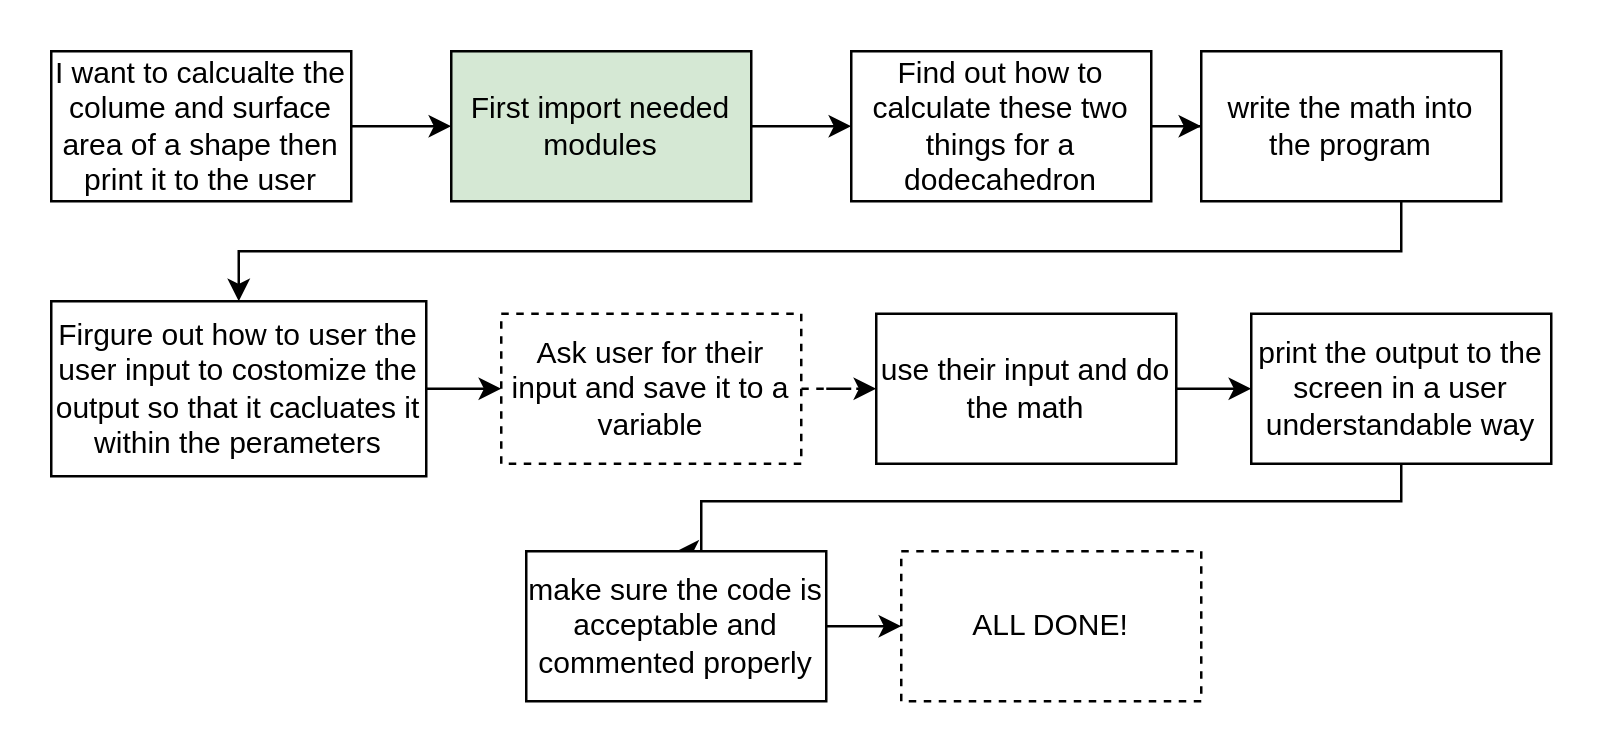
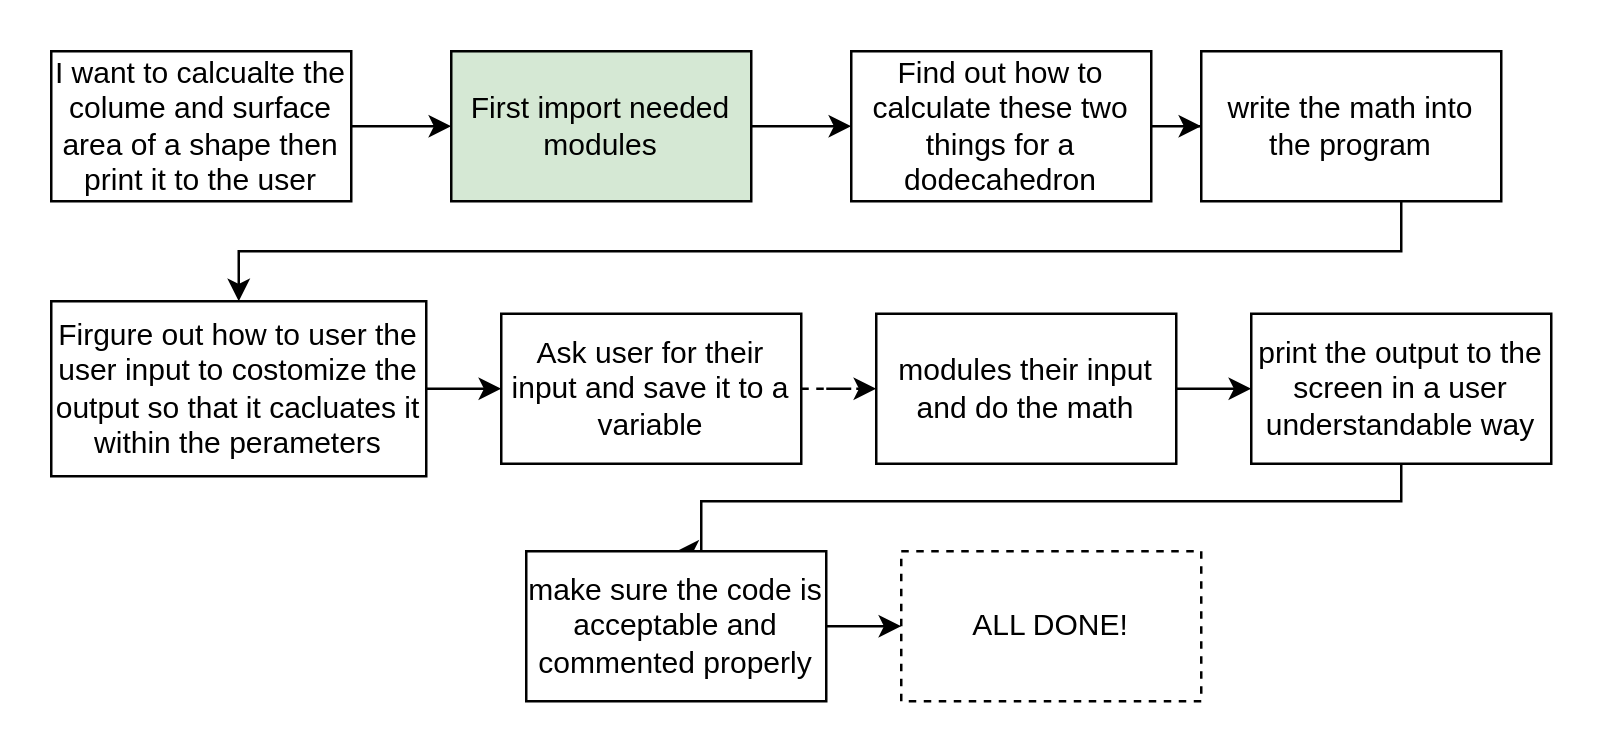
(651, 389) -> (651, 389)
(1026, 389) -> (1026, 389)
